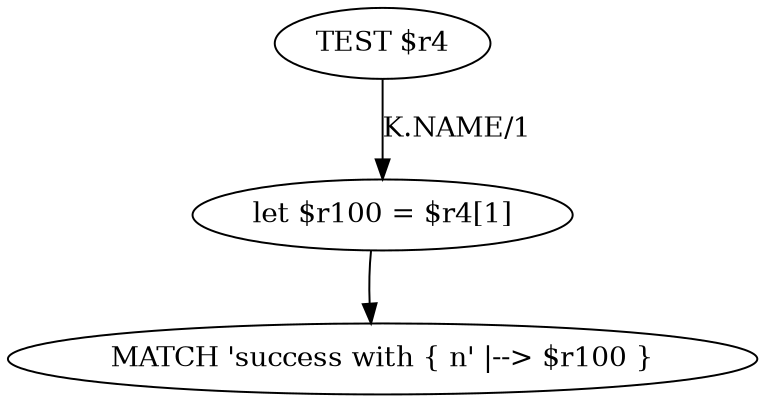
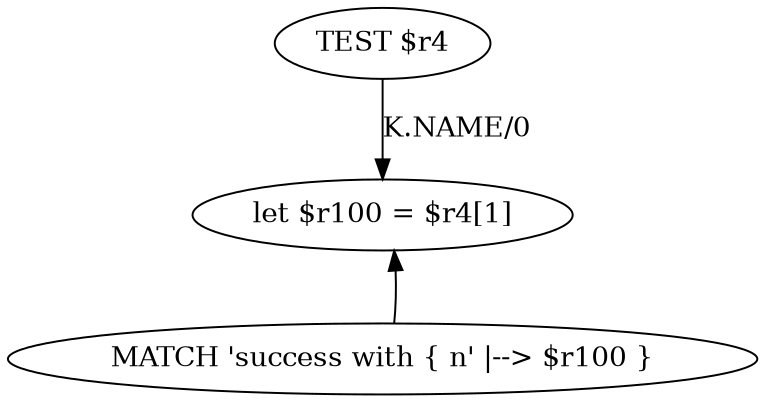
(458, 129) -> (458, 129)
(369, 277) -> (396, 297)
